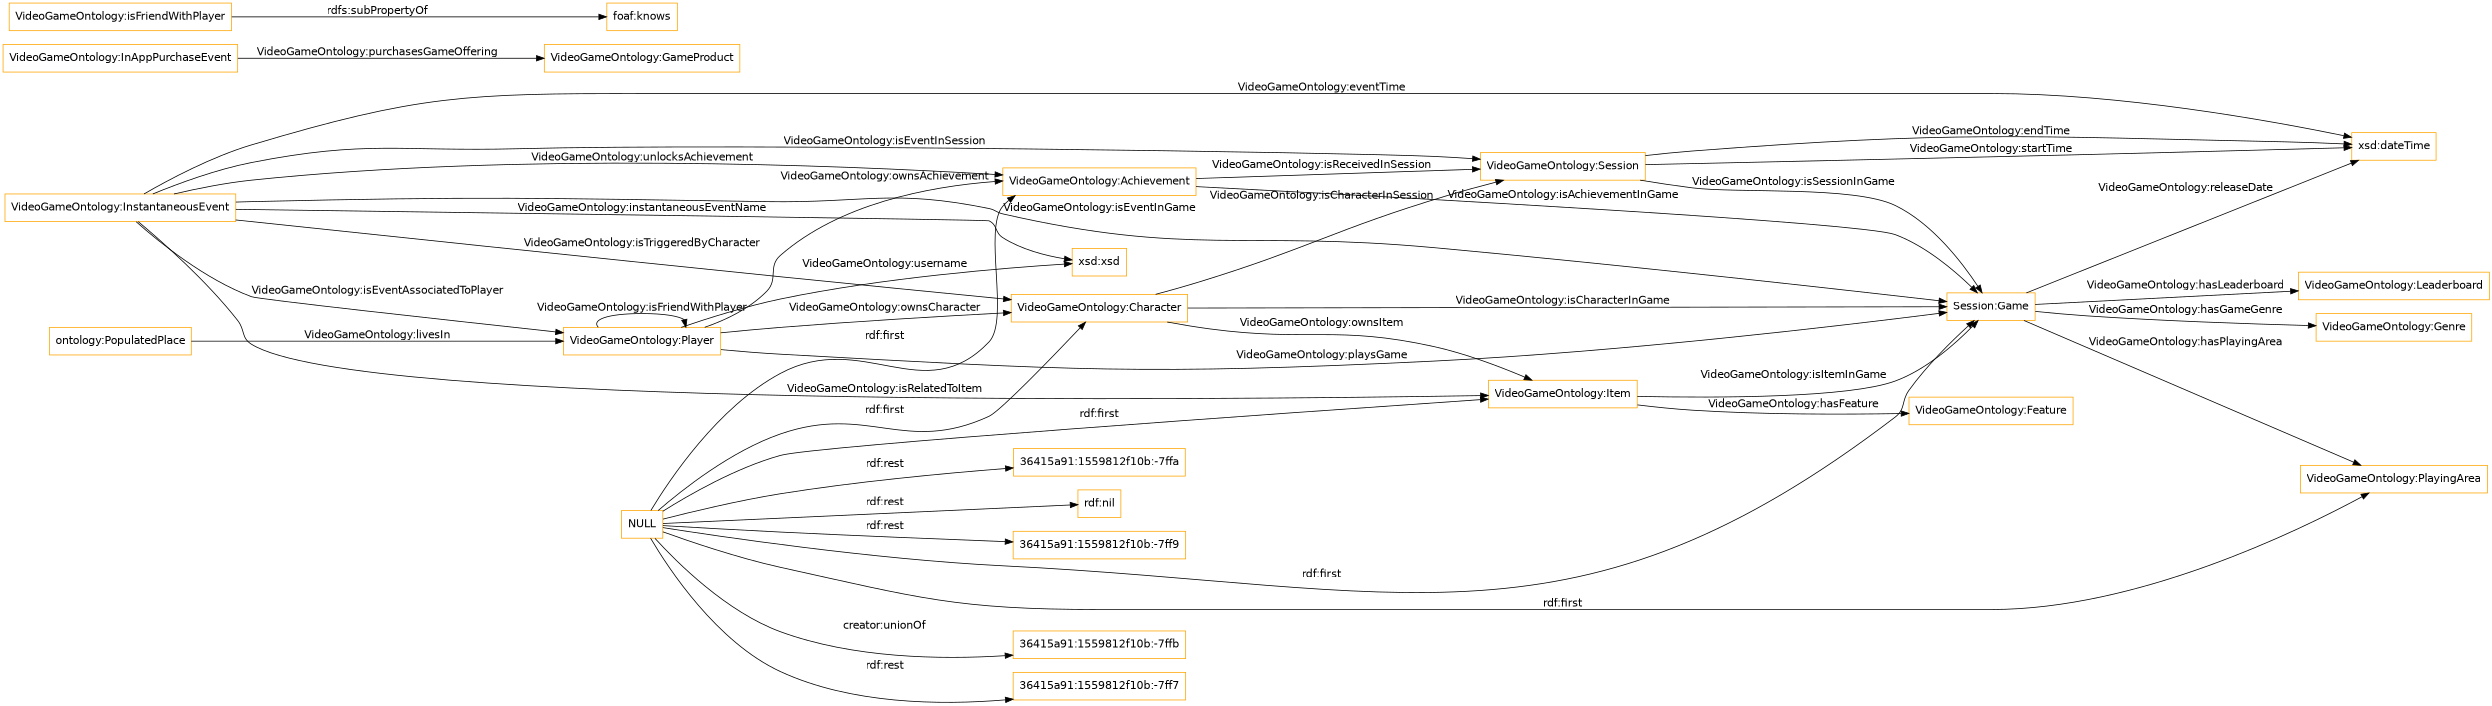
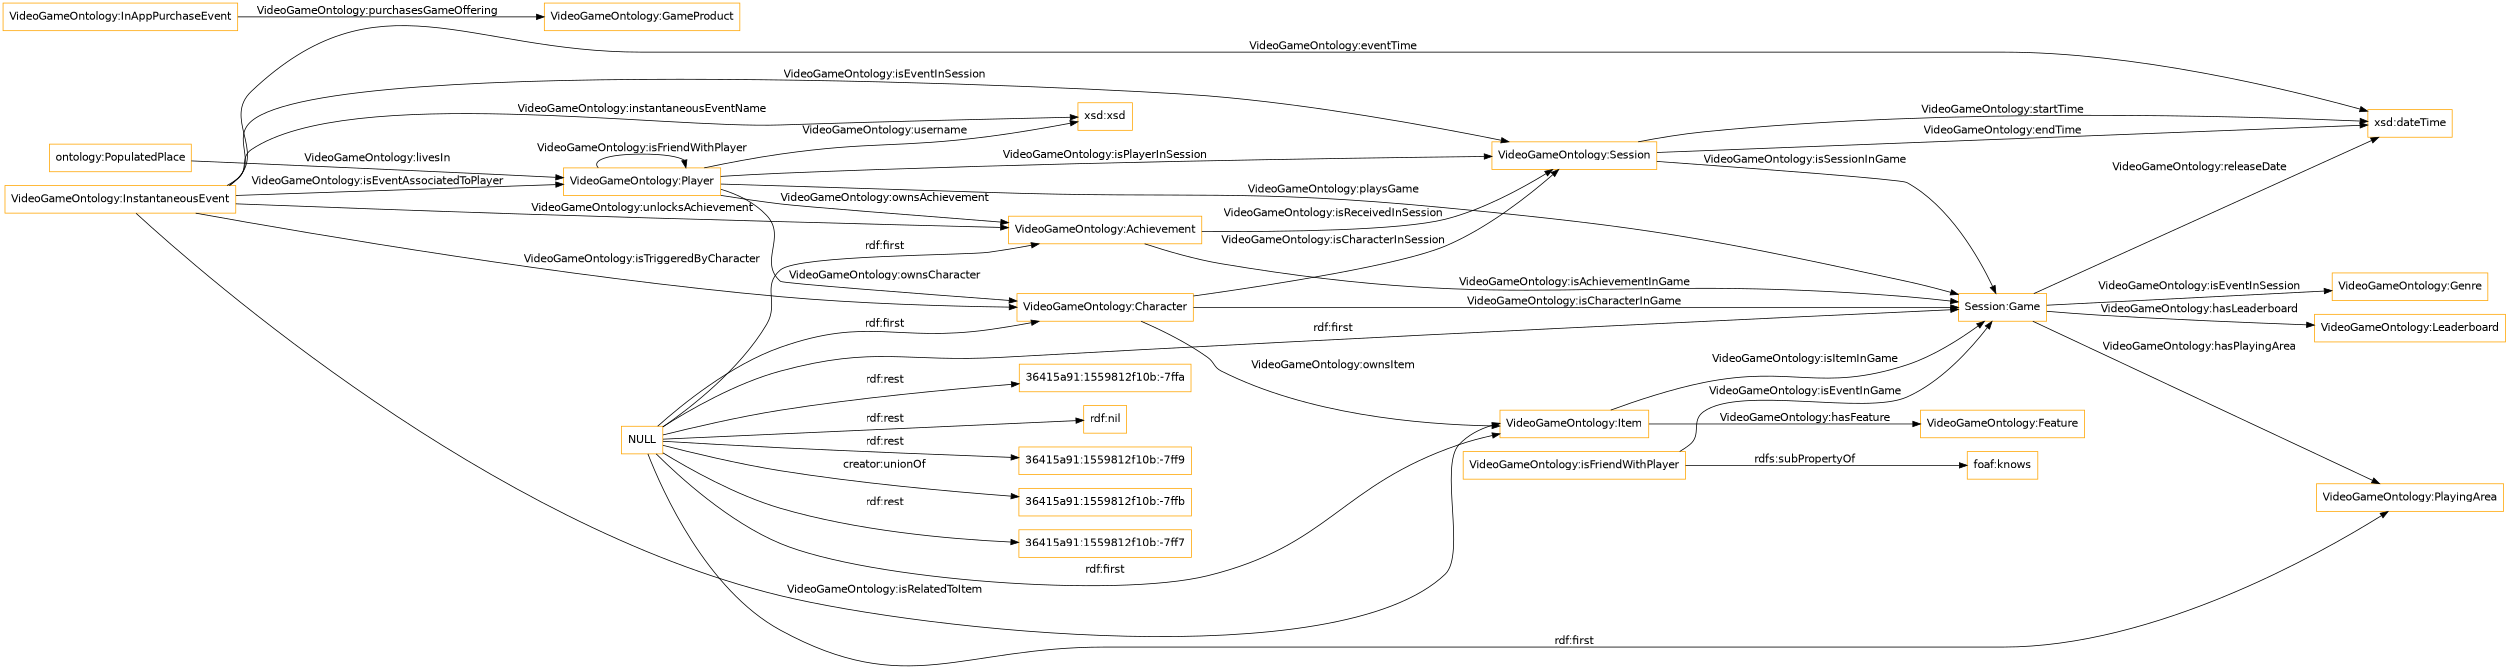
none -> (1102, 163)
(1087, 230) -> (1834, 403)
(2186, 310) -> (2200, 286)
